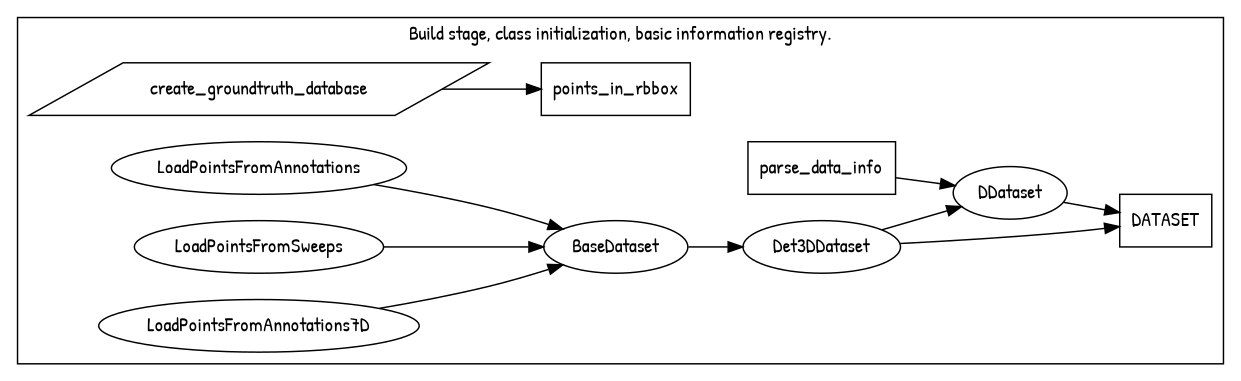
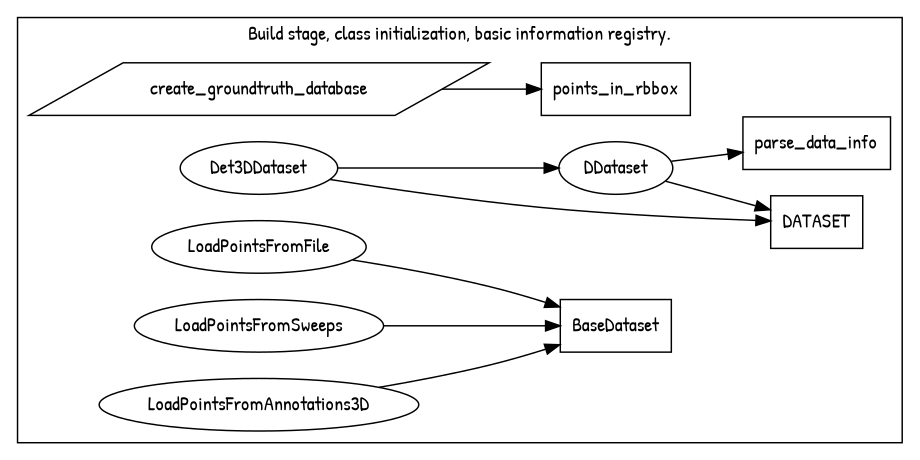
(259, 168) -> (259, 247)
(918, 181) -> (700, 158)
(616, 247) -> (616, 326)
(708, 247) -> none
(259, 326) -> (259, 405)
